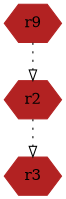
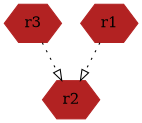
(33, 23) -> (109, 23)
(33, 133) -> (50, 57)
